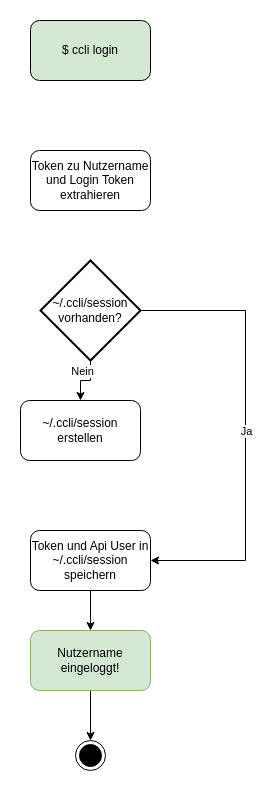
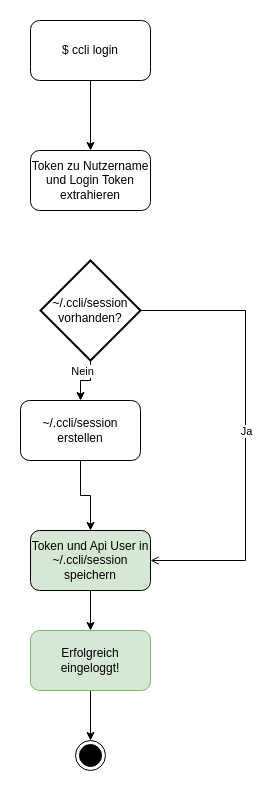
(91, 51) -> (91, 51)
none -> (91, 112)
none -> (82, 496)
(91, 561) -> (91, 561)
(158, 561) -> (156, 561)
(91, 661) -> (91, 661)
